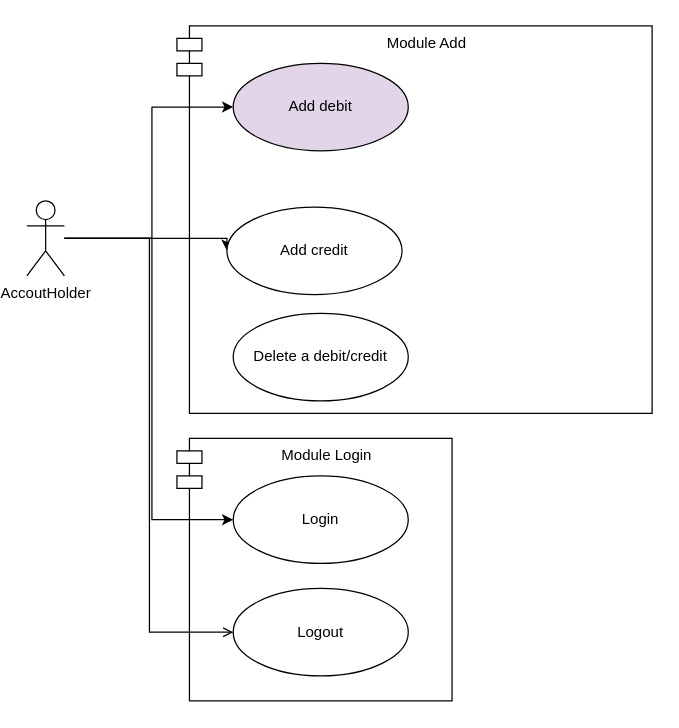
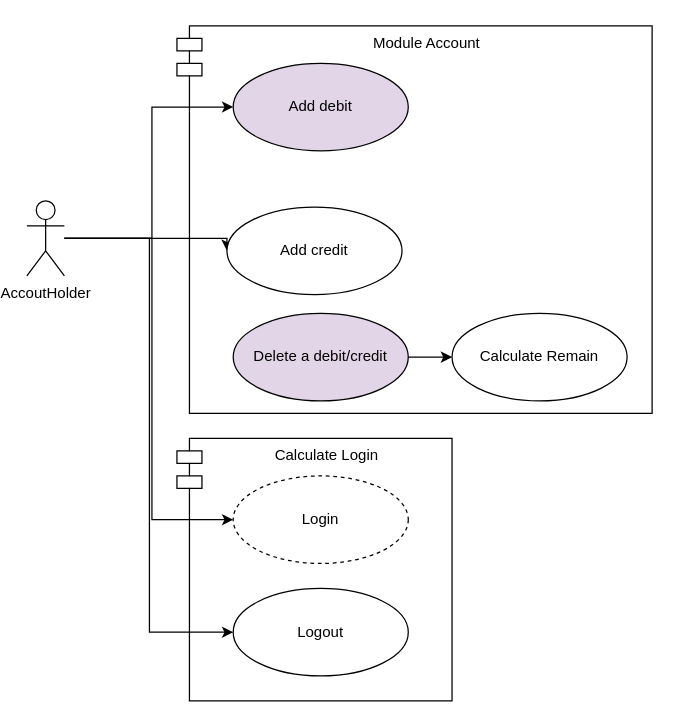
(426, 43) -> (426, 43)
(321, 357) -> (321, 357)
none -> (432, 357)
none -> (539, 357)
(326, 455) -> (326, 455)
(321, 519) -> (321, 519)
(225, 632) -> (223, 632)
